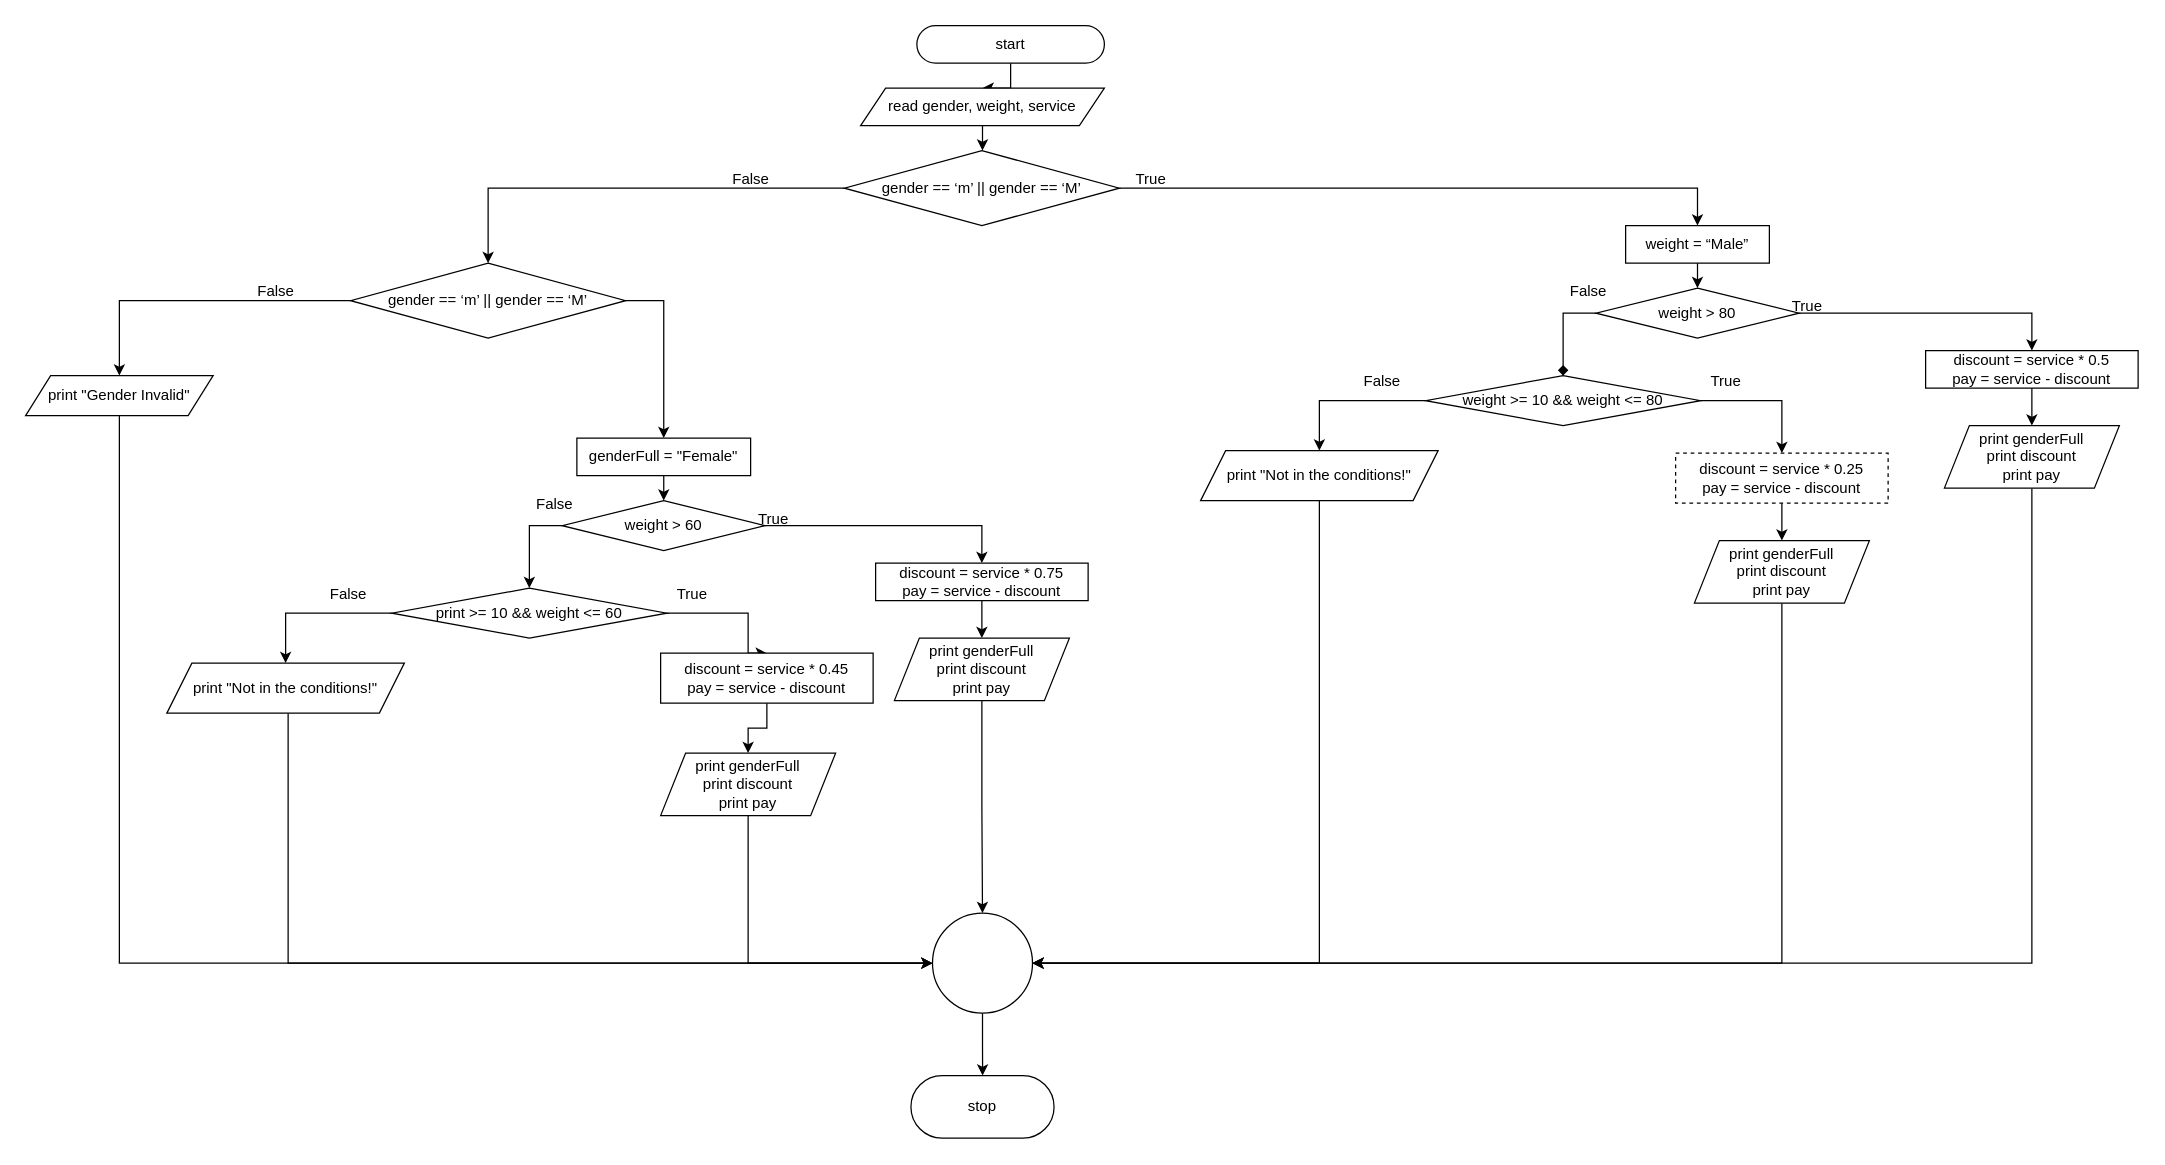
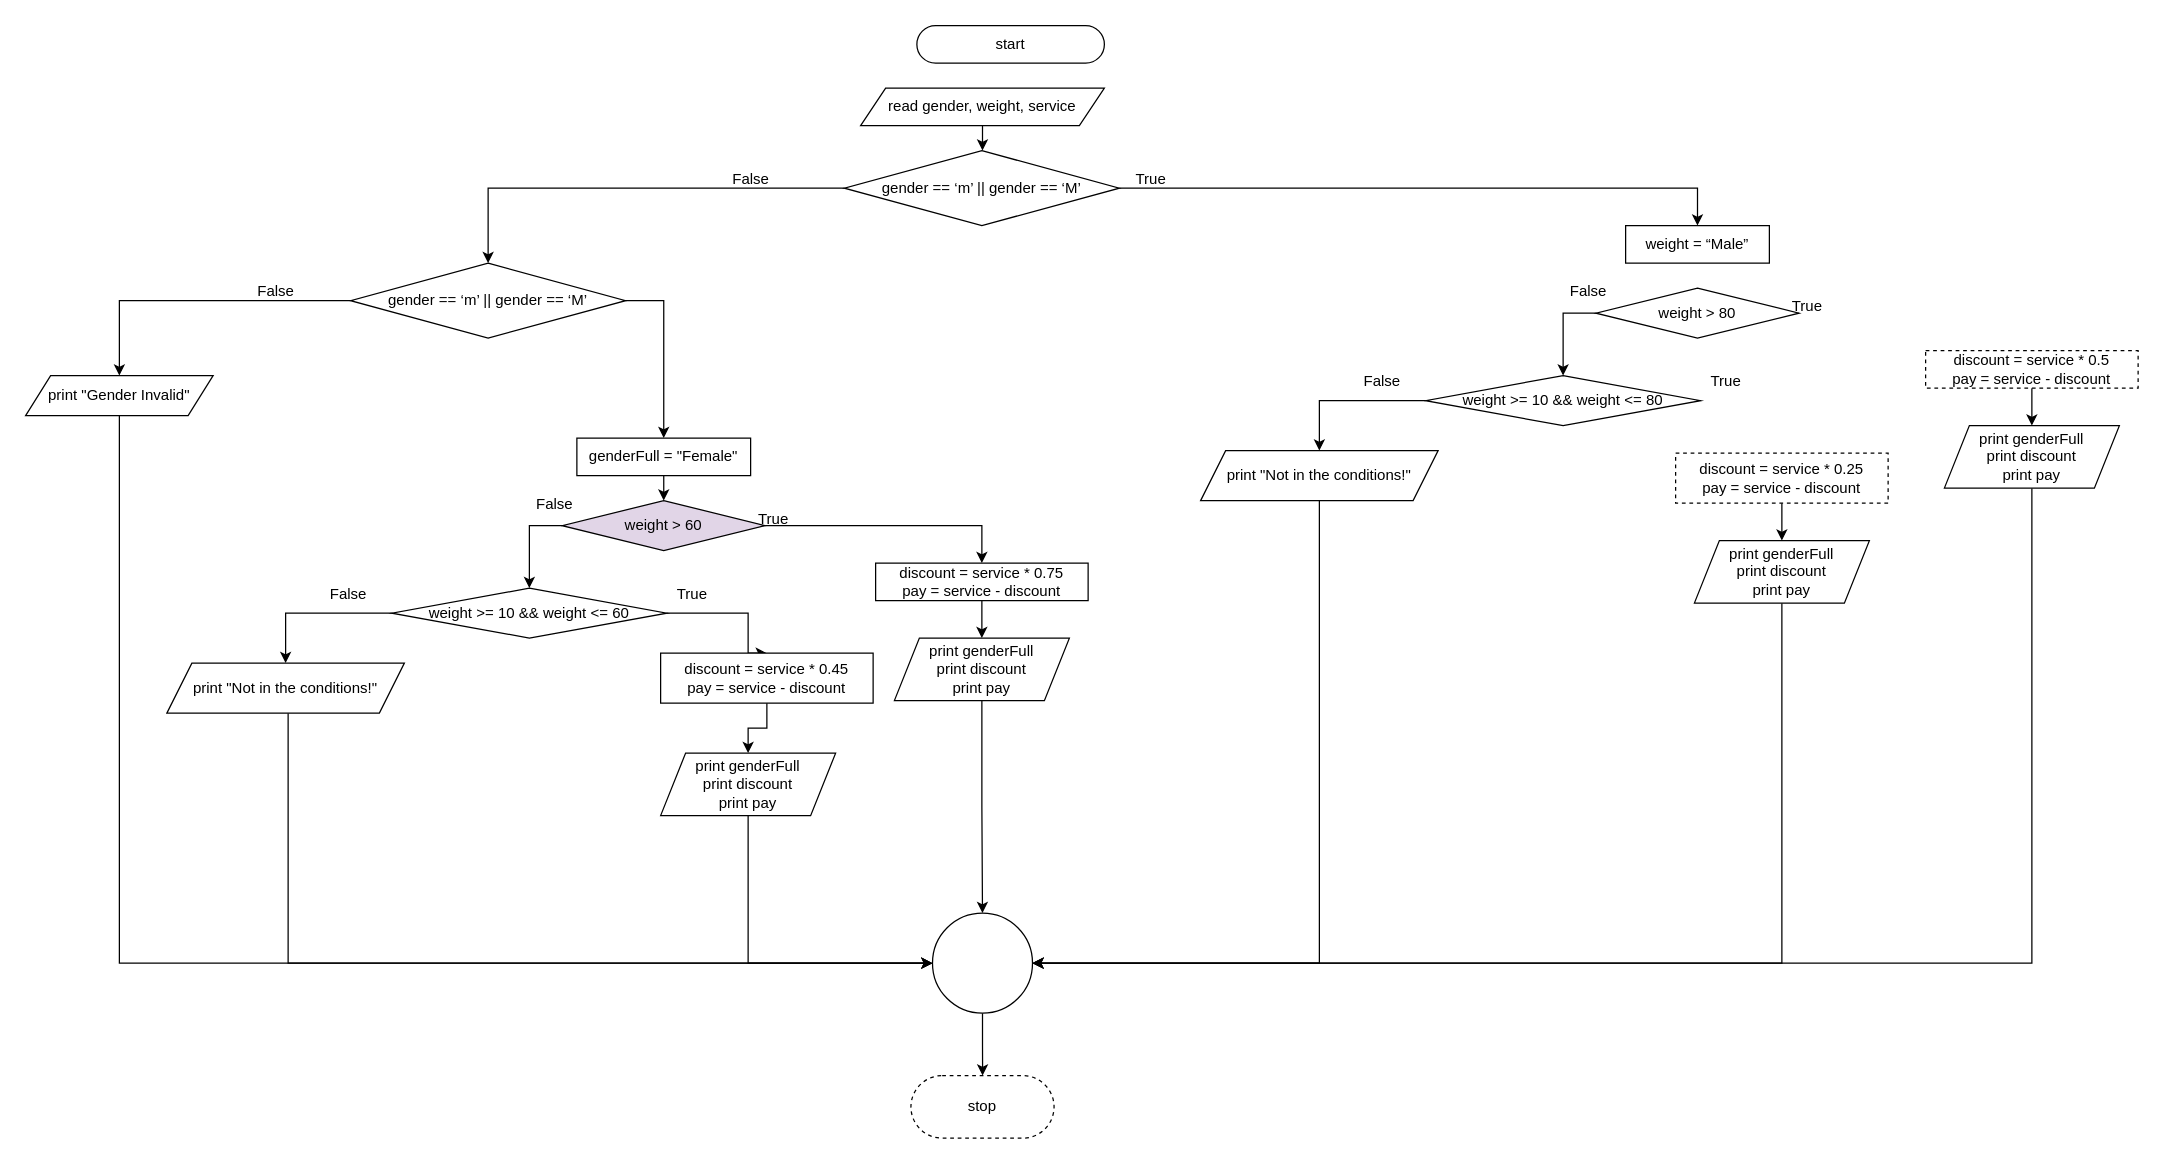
(1011, 77) -> none
(1698, 271) -> none
(1930, 313) -> none
(1563, 365) -> (1563, 366)
(2032, 369) -> (2032, 369)
(1763, 401) -> none
(664, 526) -> (664, 526)
(529, 613) -> (529, 613)
(983, 1107) -> (983, 1107)
